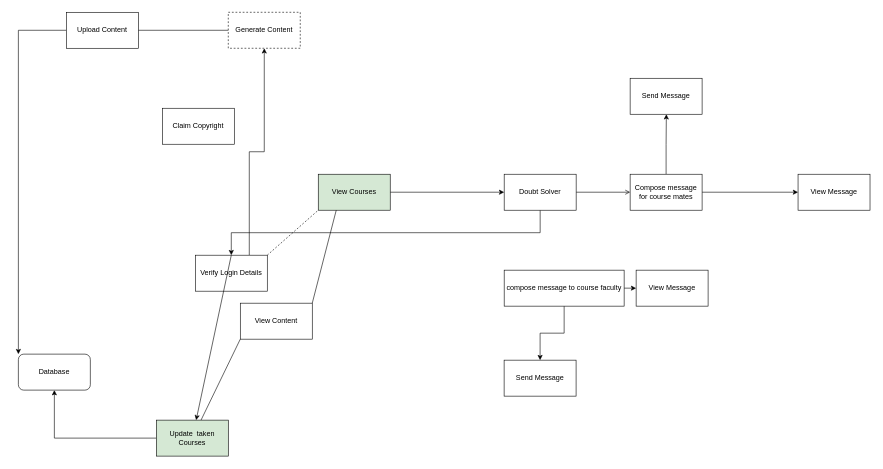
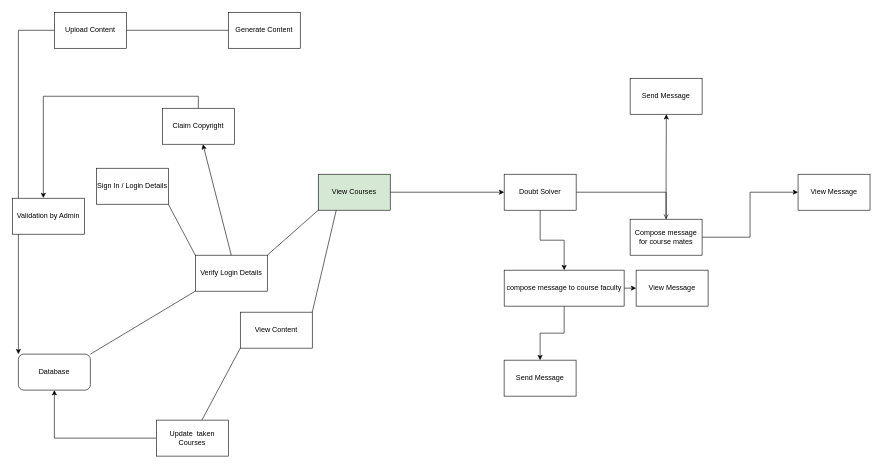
(102, 30) -> (90, 30)
(264, 30) -> (264, 30)
none -> (43, 96)
(264, 152) -> none
none -> (132, 186)
(666, 192) -> (666, 237)
none -> (48, 216)
none -> (182, 230)
(386, 233) -> (563, 240)
(291, 234) -> (291, 234)
(276, 321) -> (276, 330)
none -> (143, 323)
(214, 336) -> (218, 202)
(192, 438) -> (192, 438)
